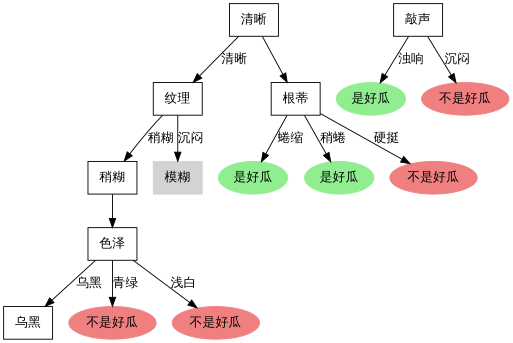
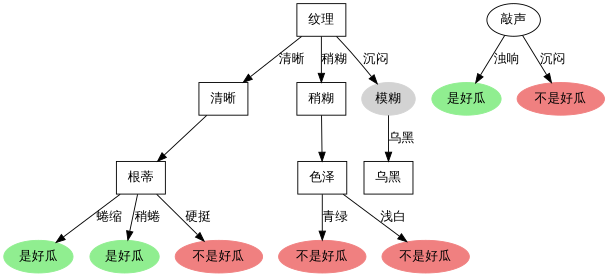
(418, 20) -> (514, 20)
(219, 56) -> (276, 56)
(178, 178) -> (388, 99)
(74, 280) -> (388, 134)
